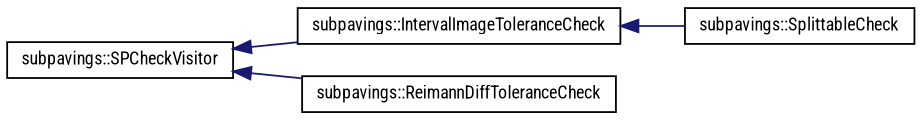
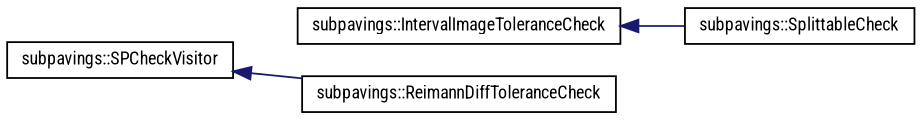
(274, 45) -> none
